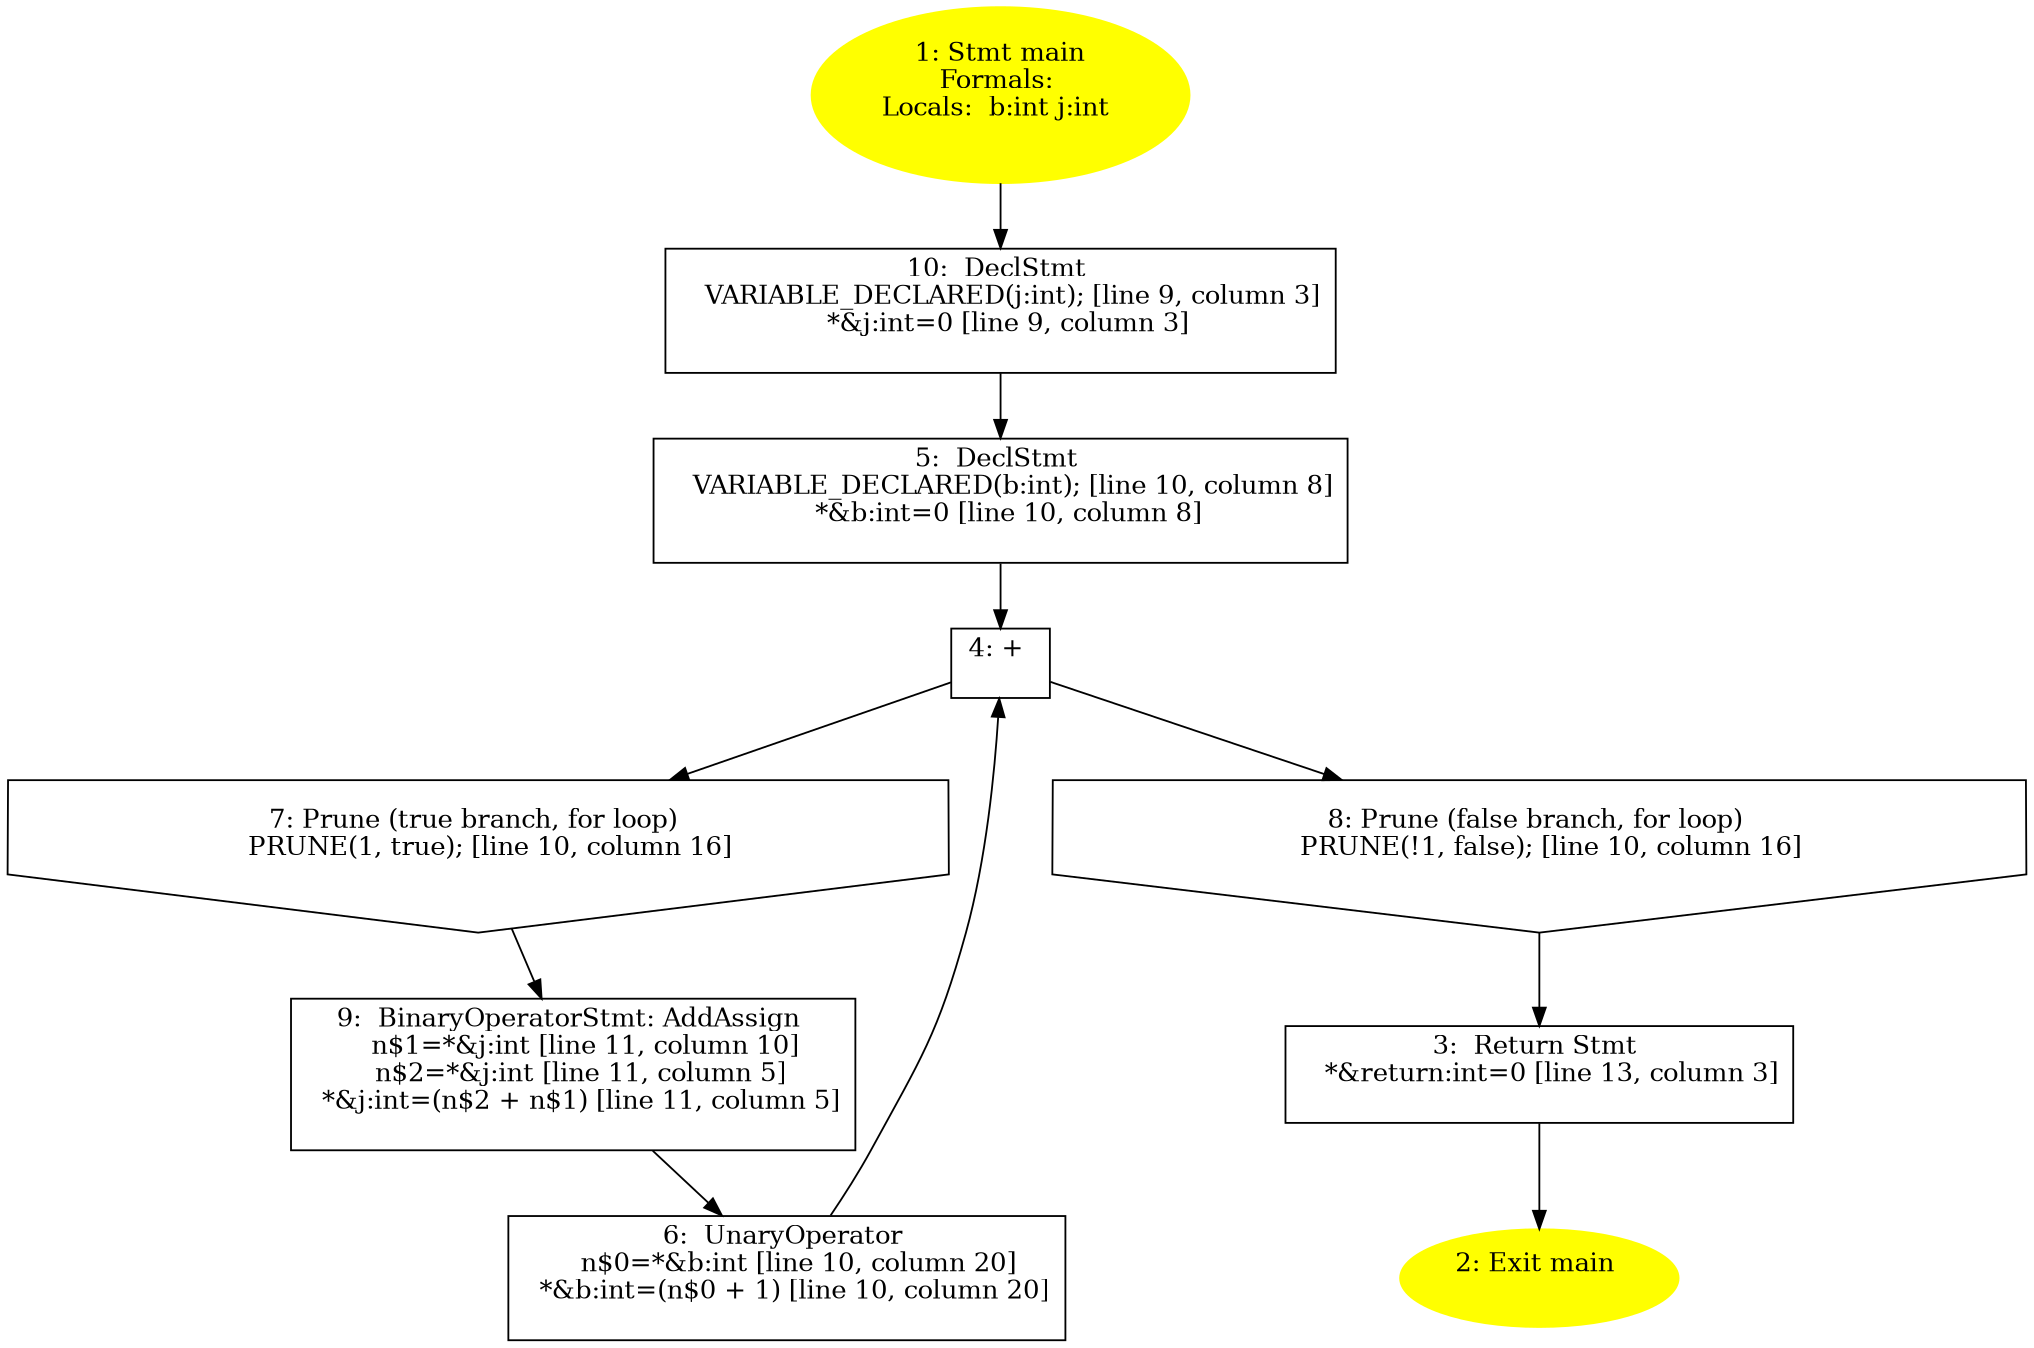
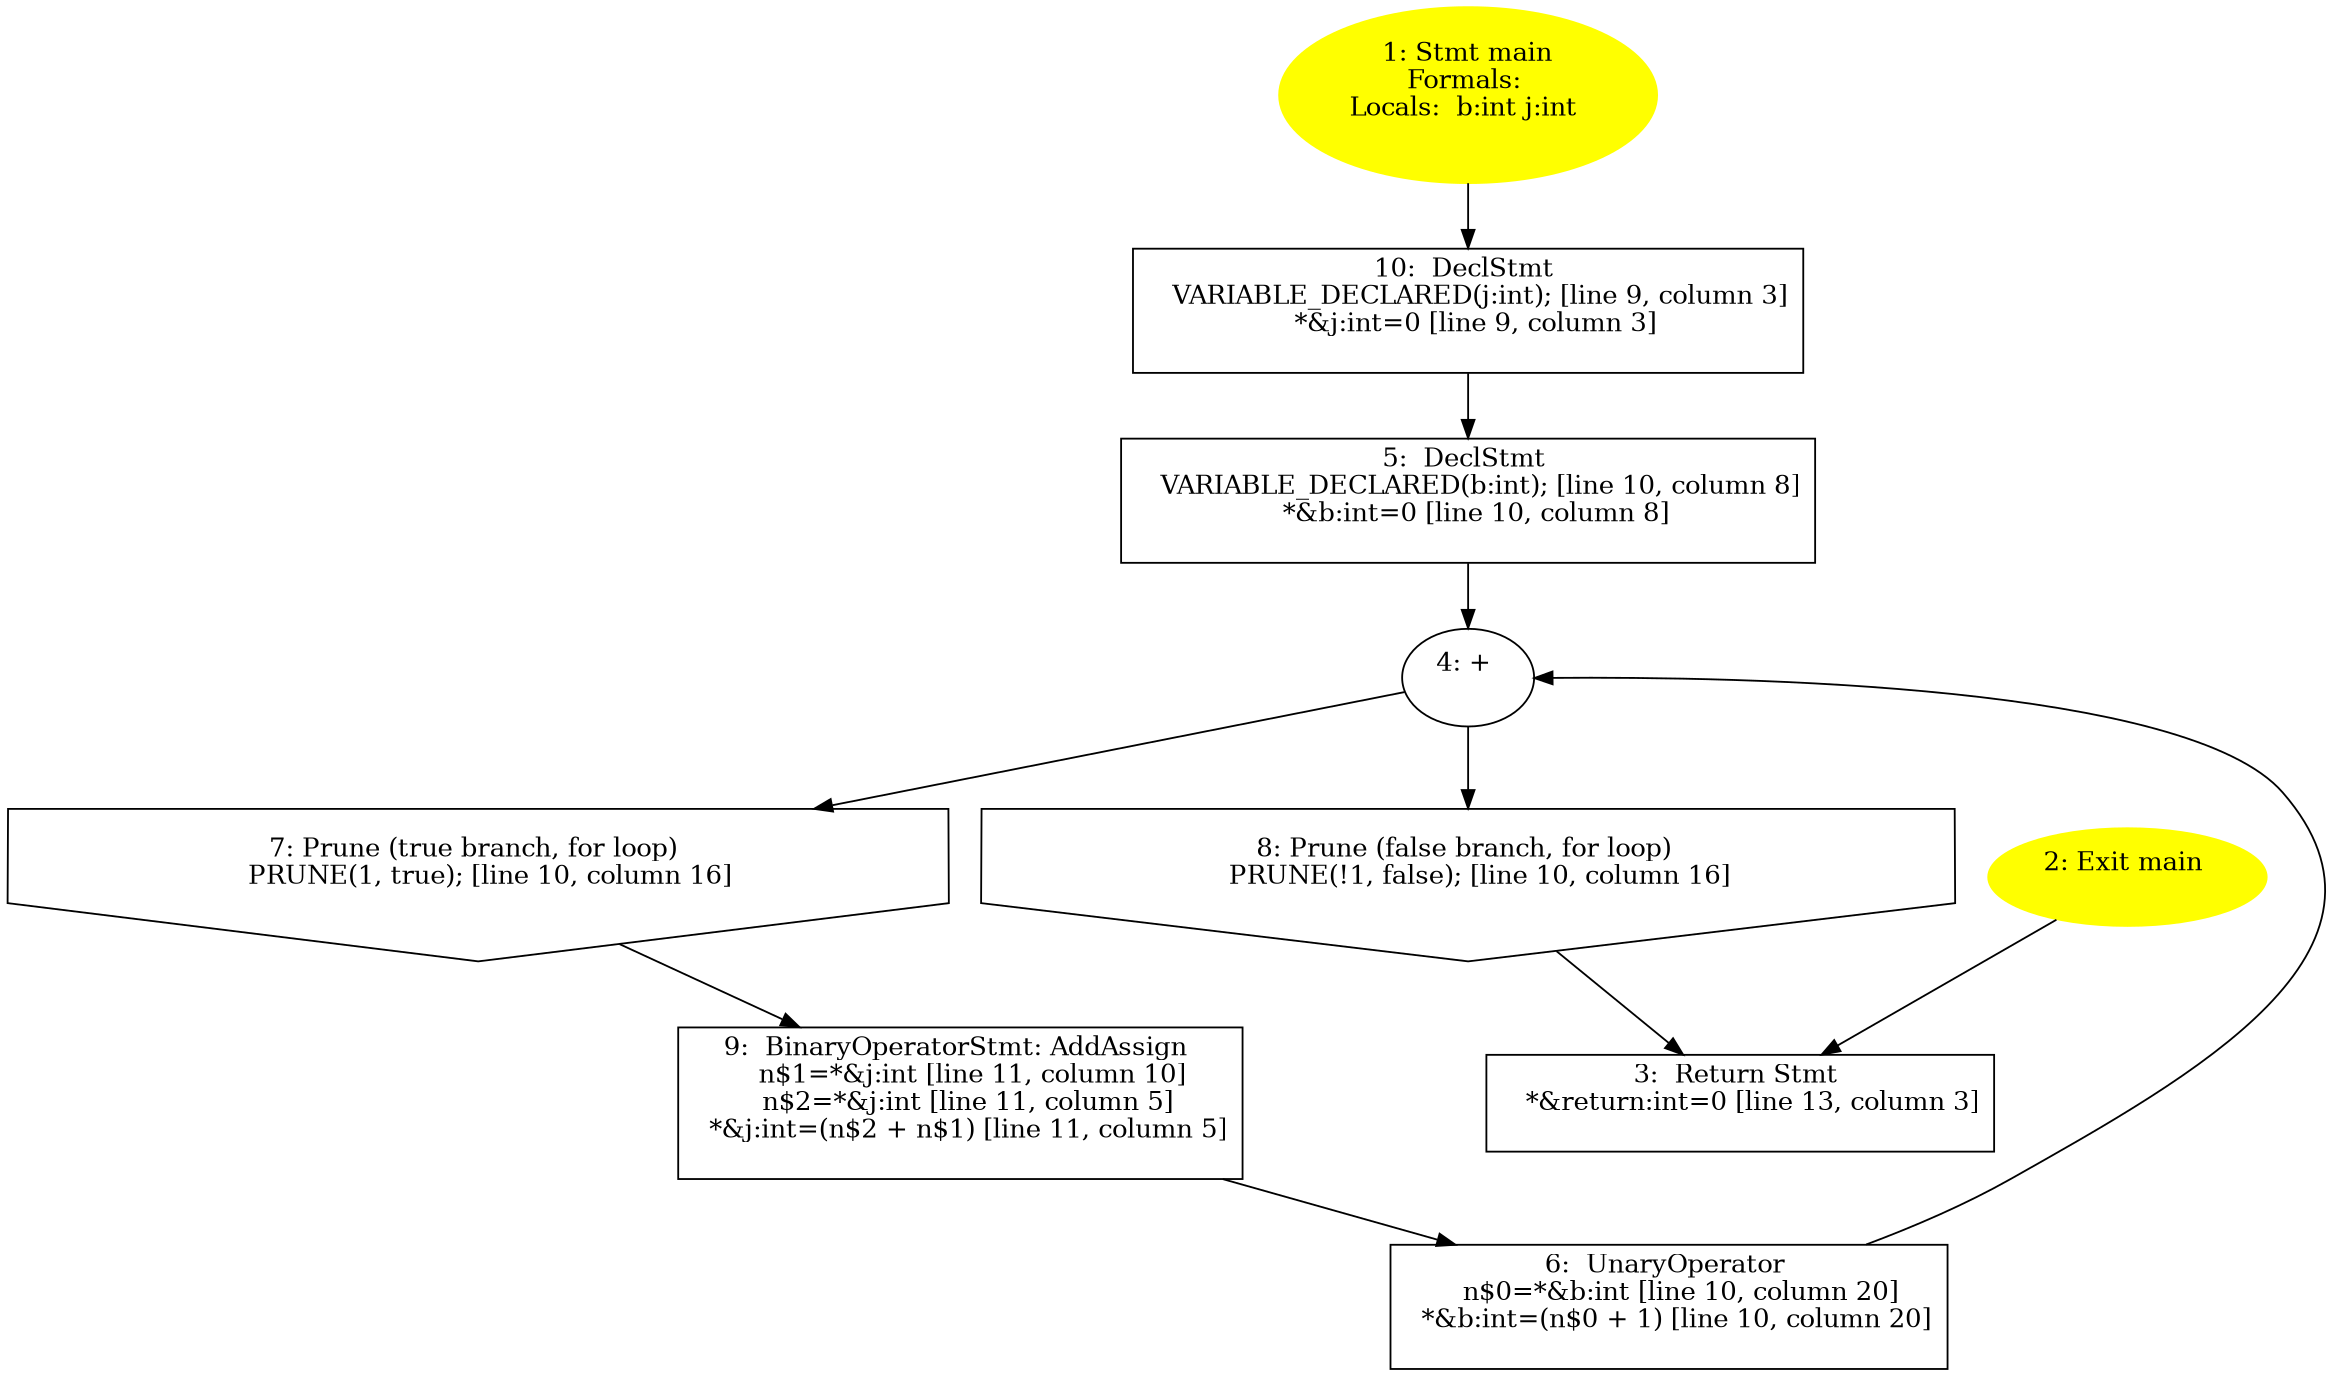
(1001, 663) -> (1468, 678)
(1539, 1167) -> (1947, 983)
